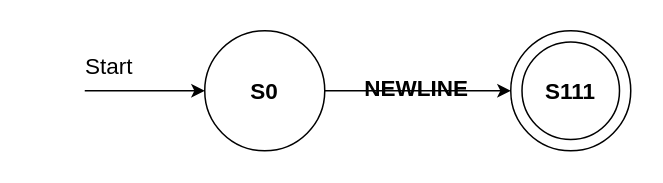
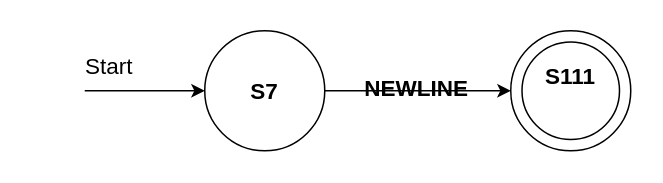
(265, 91) -> (265, 91)
(571, 91) -> (571, 76)
